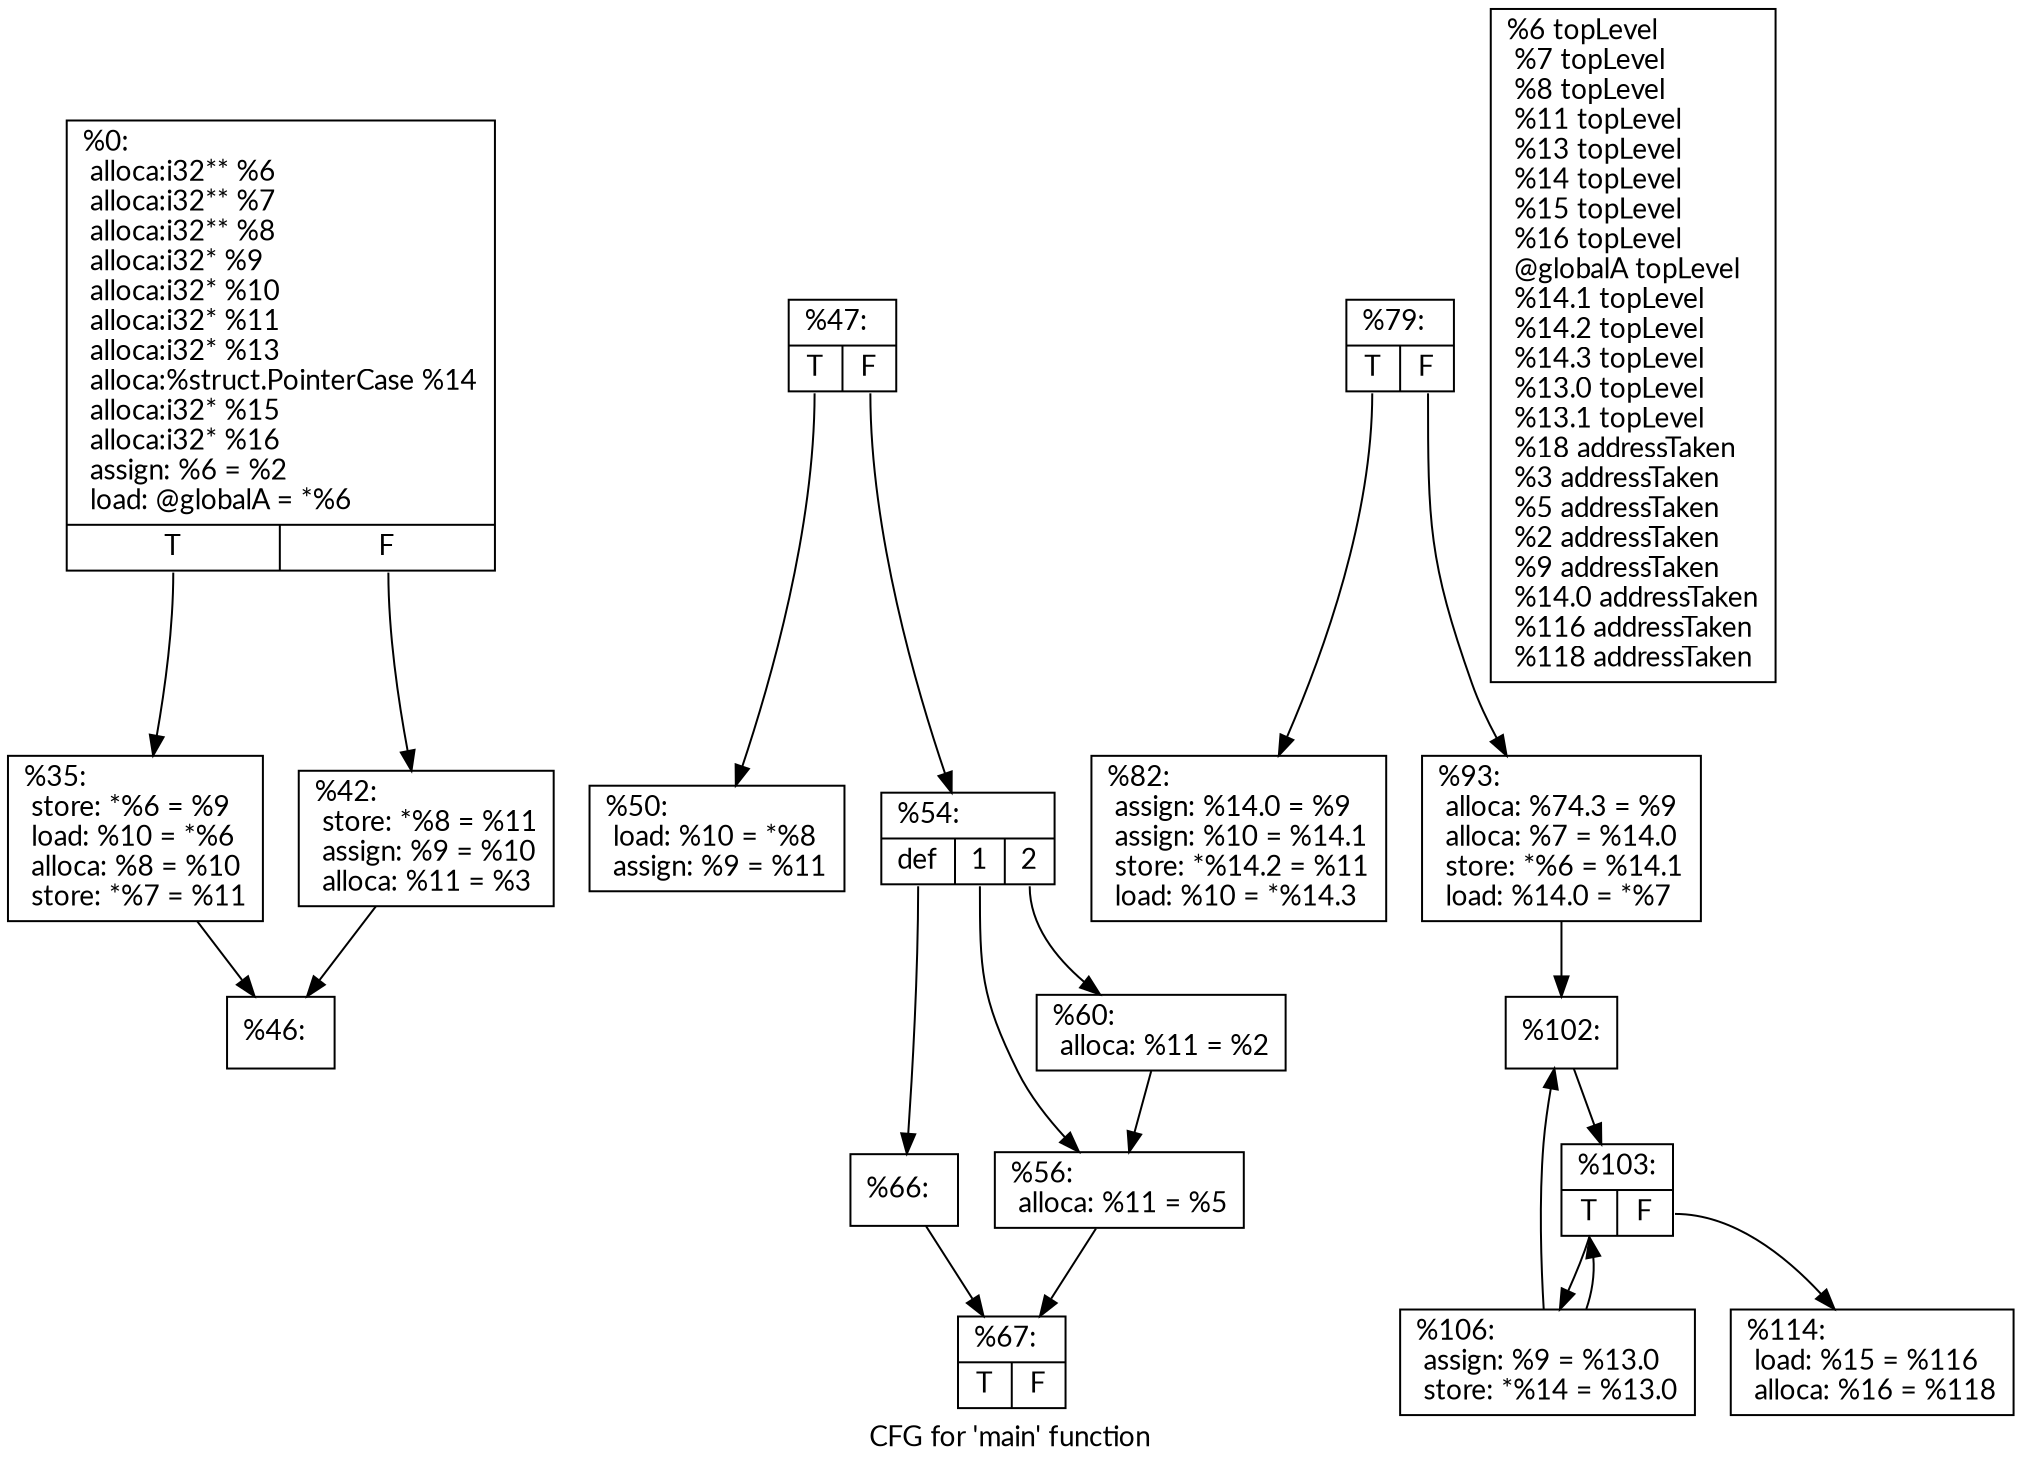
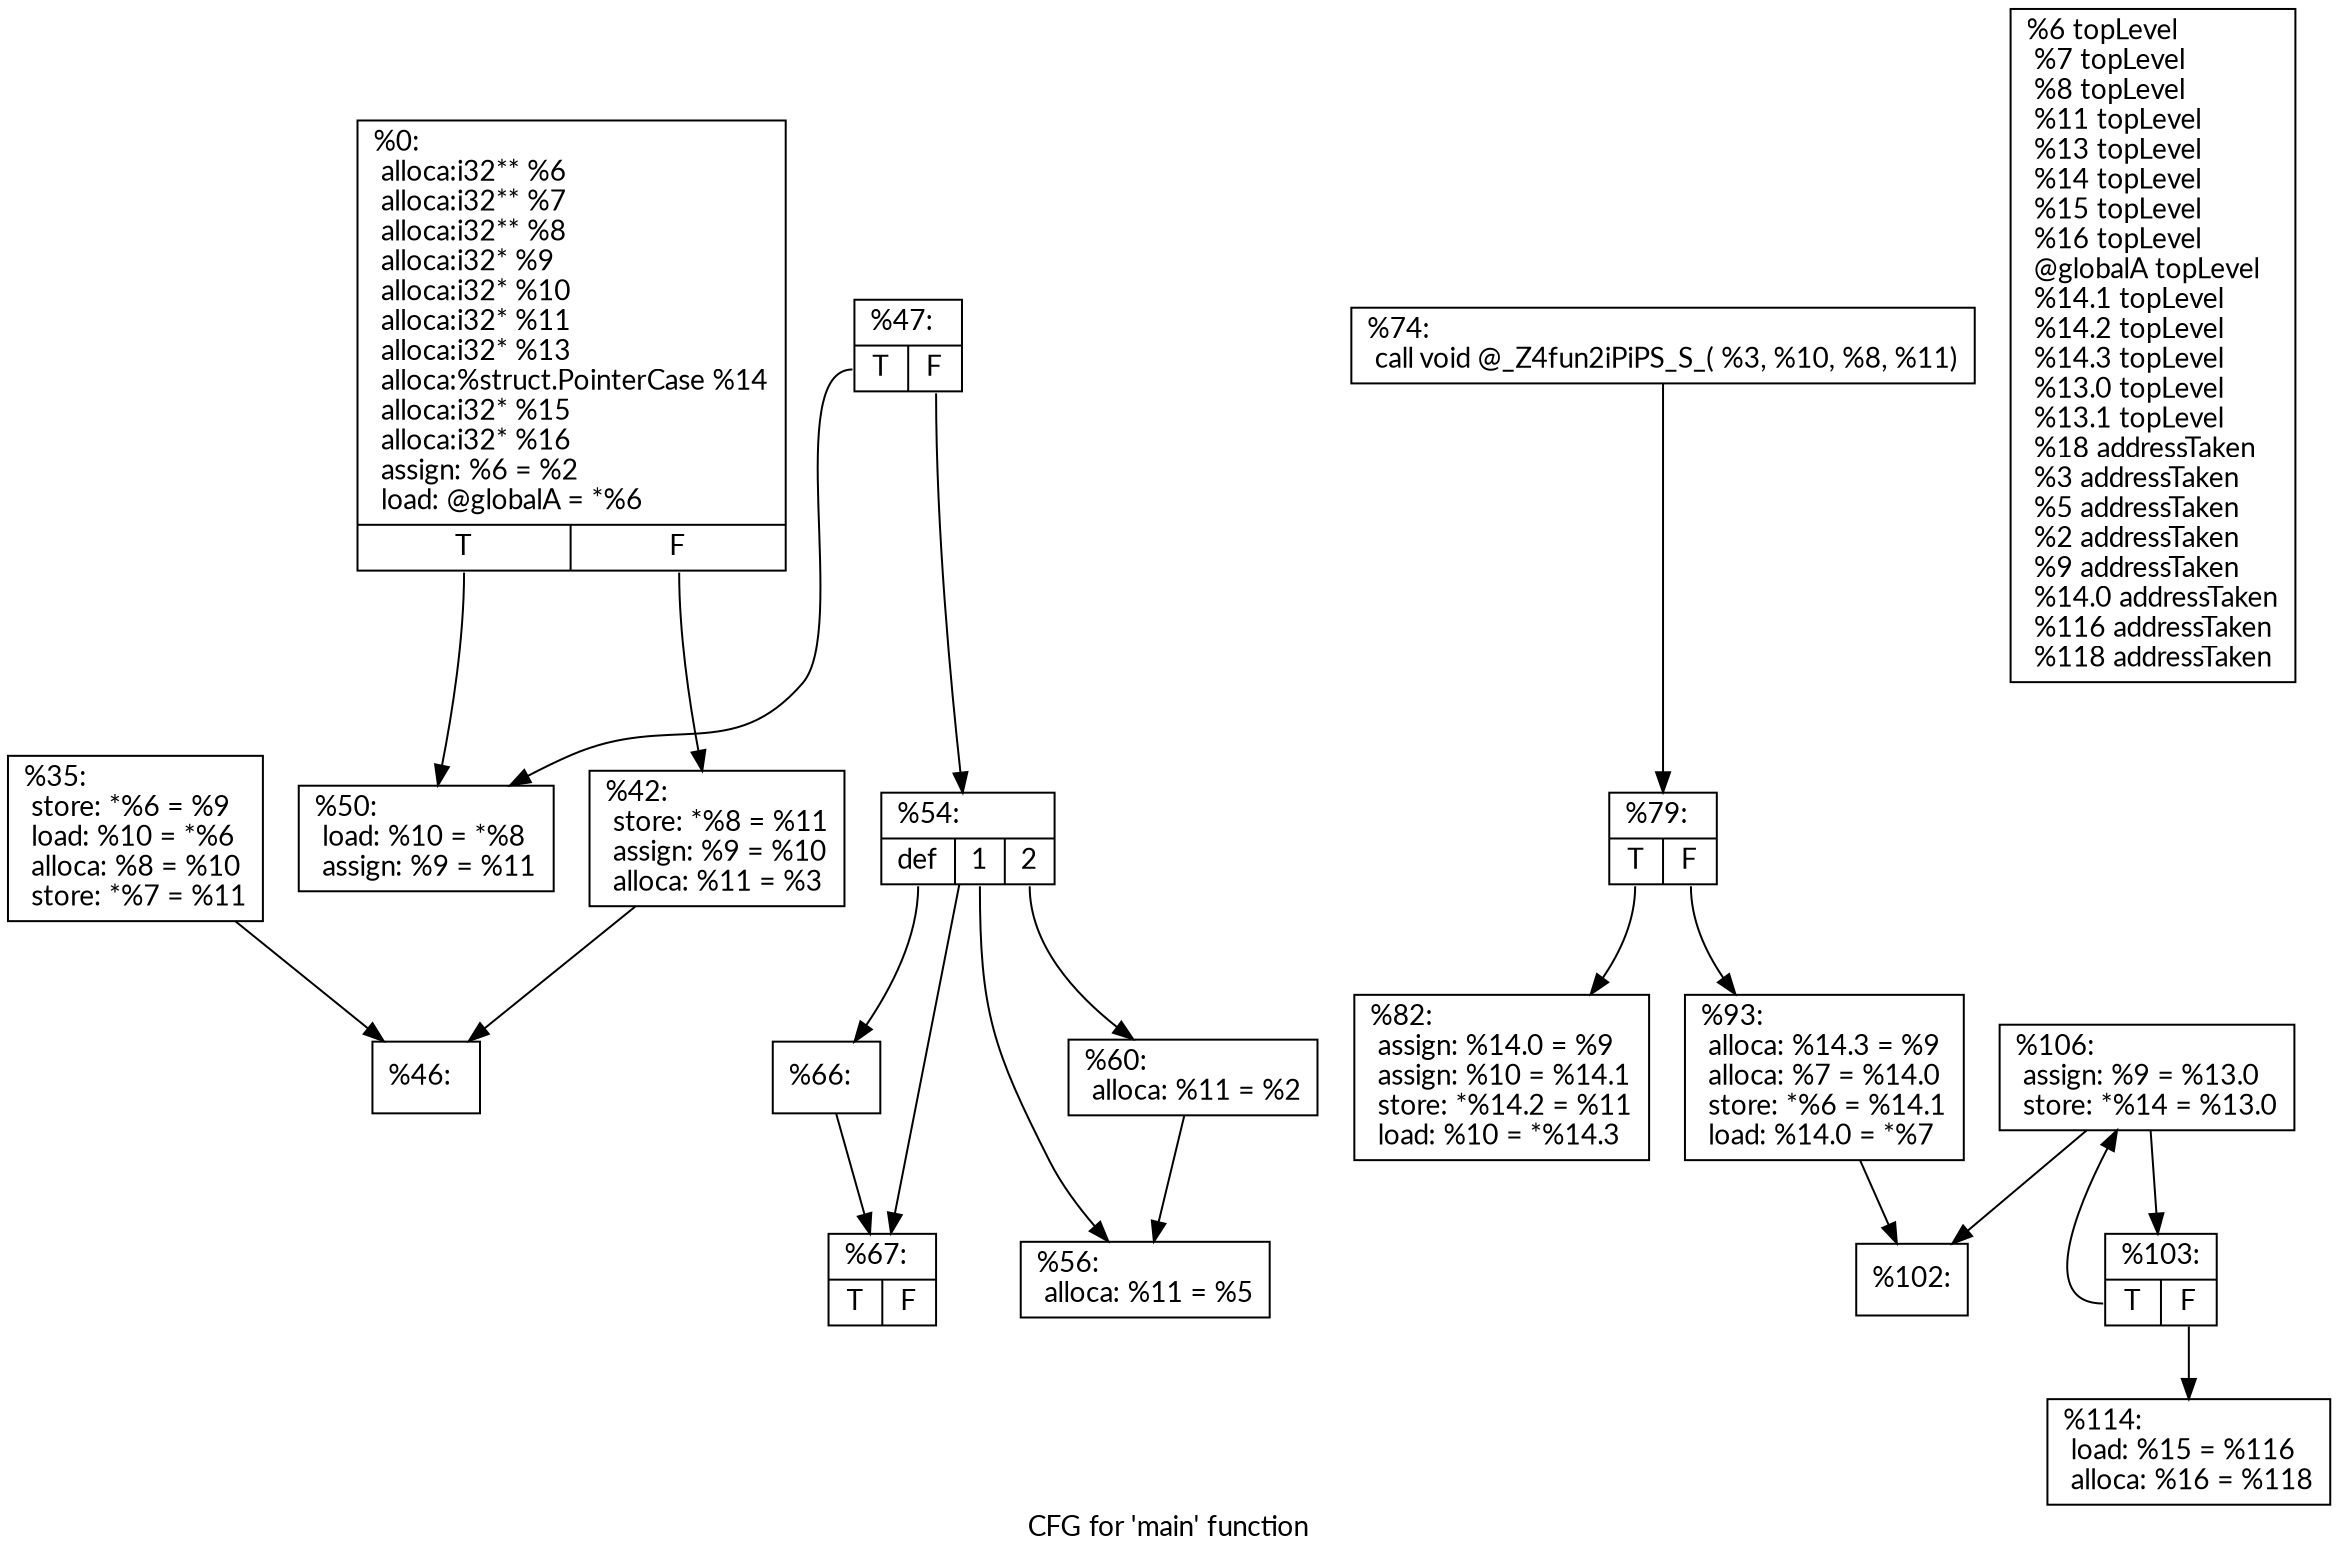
none -> (1663, 346)
(168, 655) -> (457, 669)
(1558, 808) -> (1821, 1047)
(1584, 1097) -> none
(1074, 1264) -> (927, 1049)
